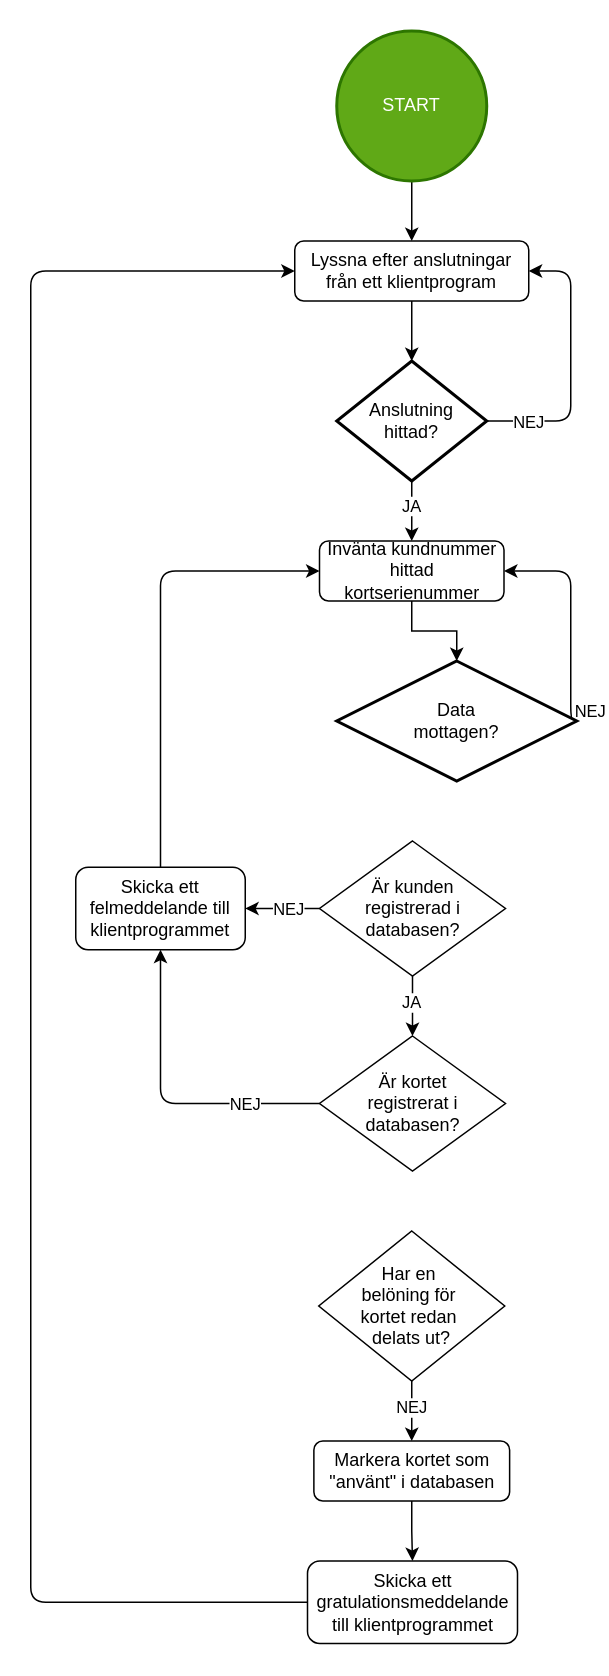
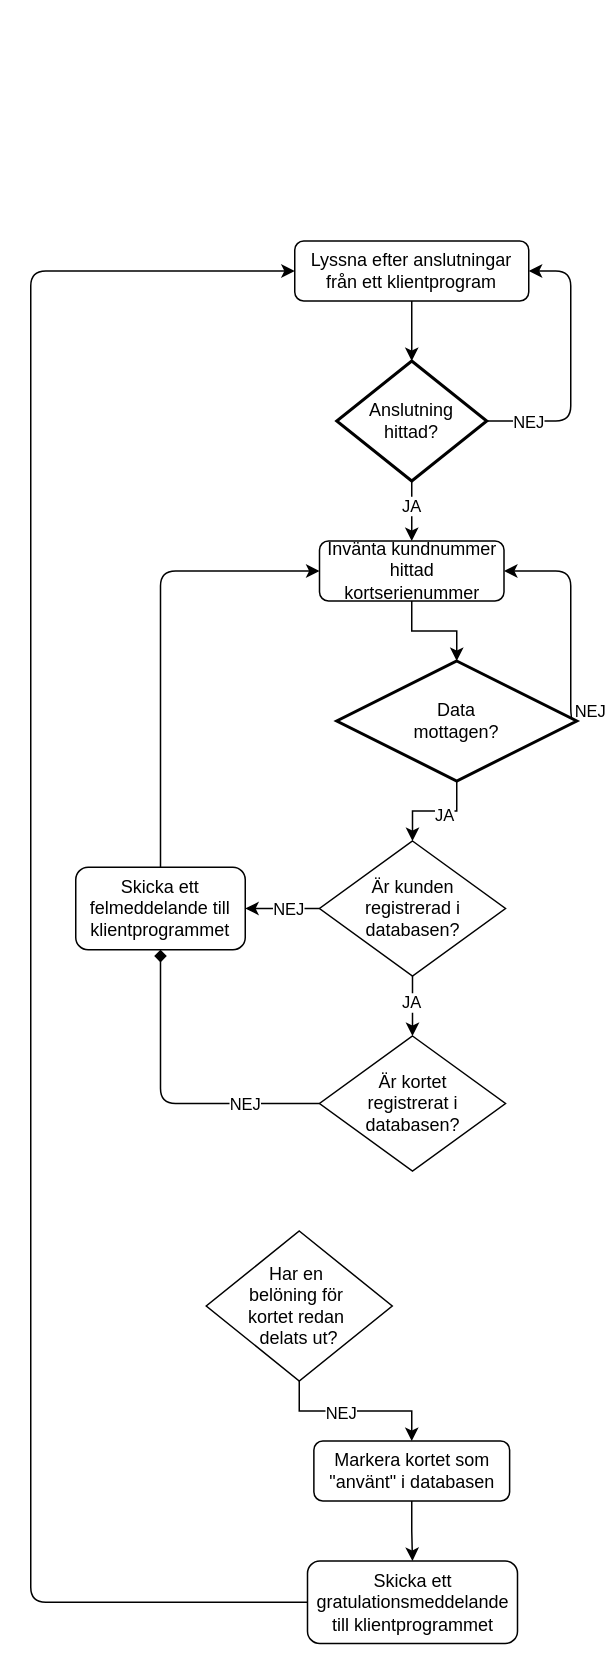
(412, 106) -> none
(412, 206) -> none
none -> (440, 811)
(161, 961) -> (161, 962)
(412, 1306) -> (299, 1306)
